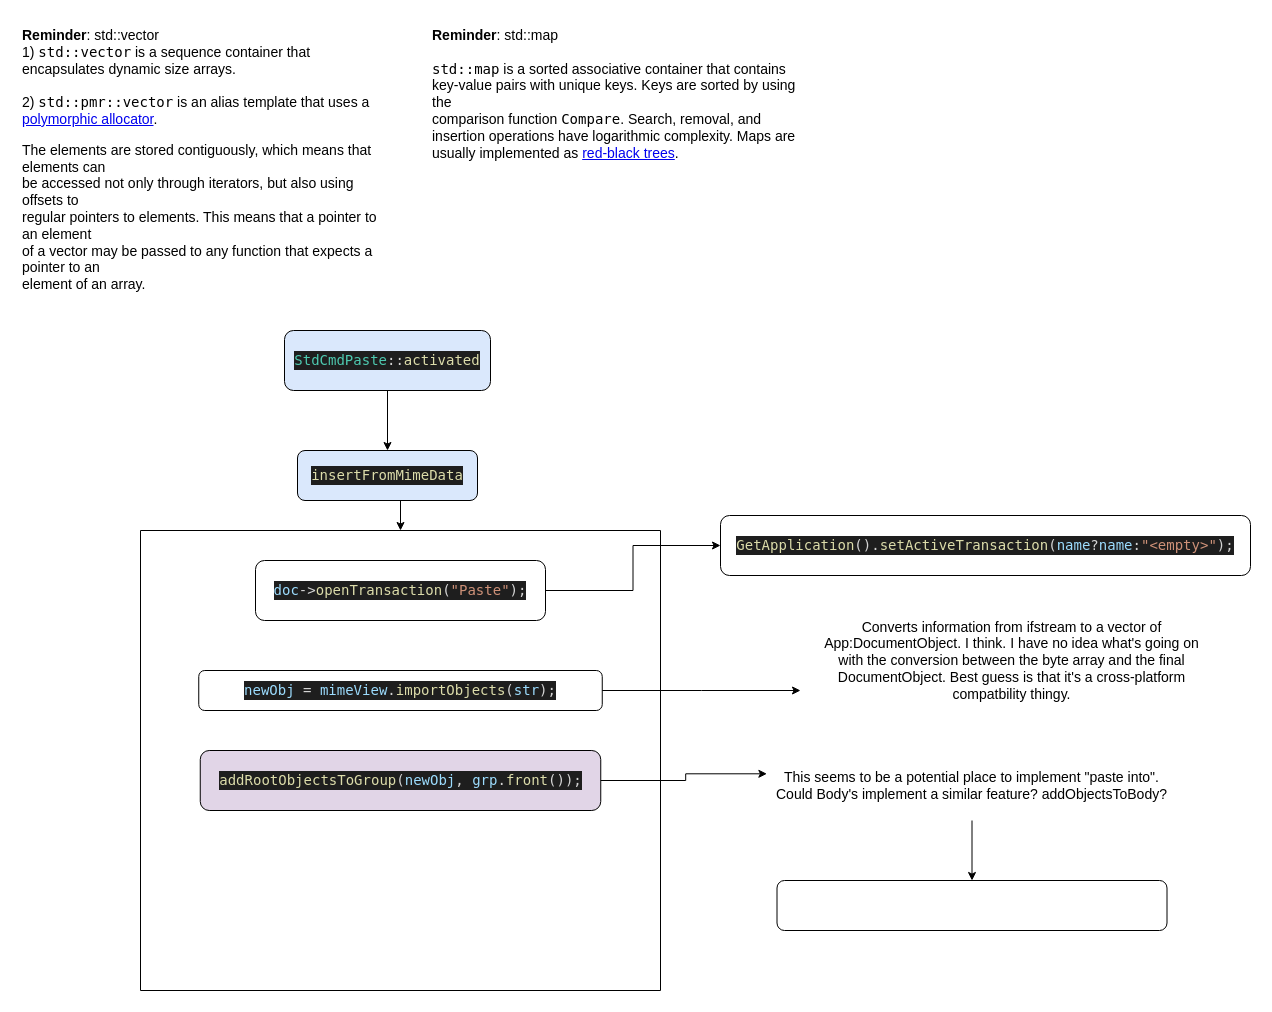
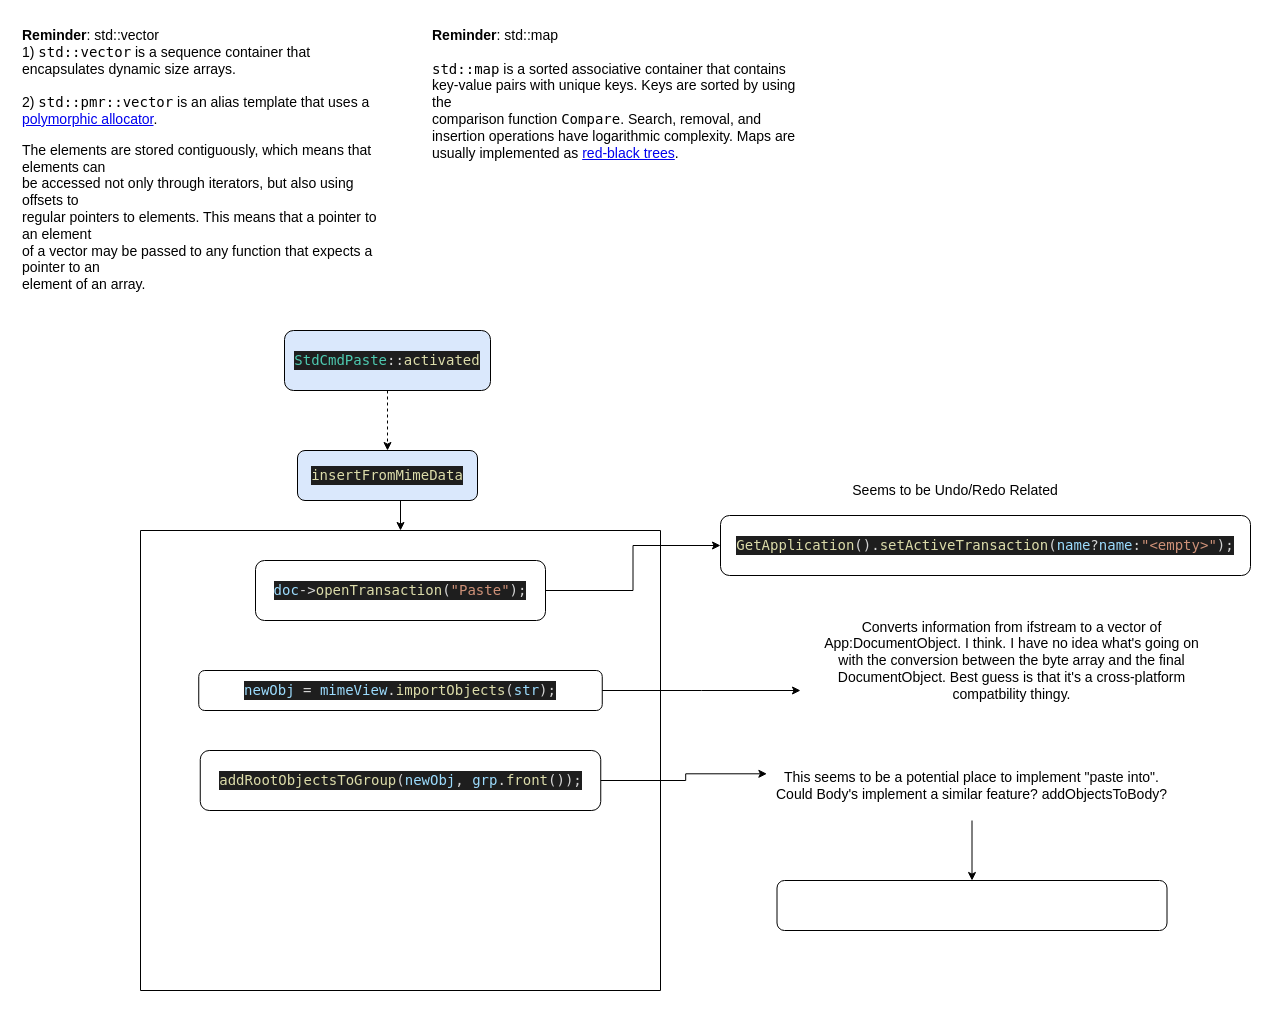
(388, 418) -> (388, 418)
none -> (956, 491)
(401, 781) -> (401, 781)
